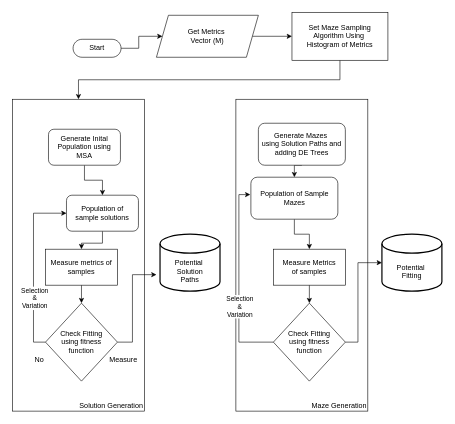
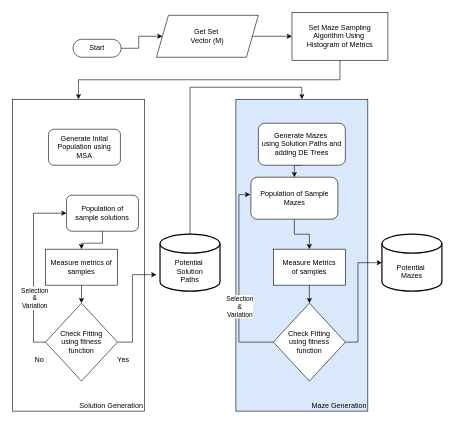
(207, 36) -> (207, 36)
none -> (302, 89)
(84, 173) -> none
(412, 263) -> (412, 263)
(123, 360) -> (123, 360)
(339, 405) -> (339, 405)
